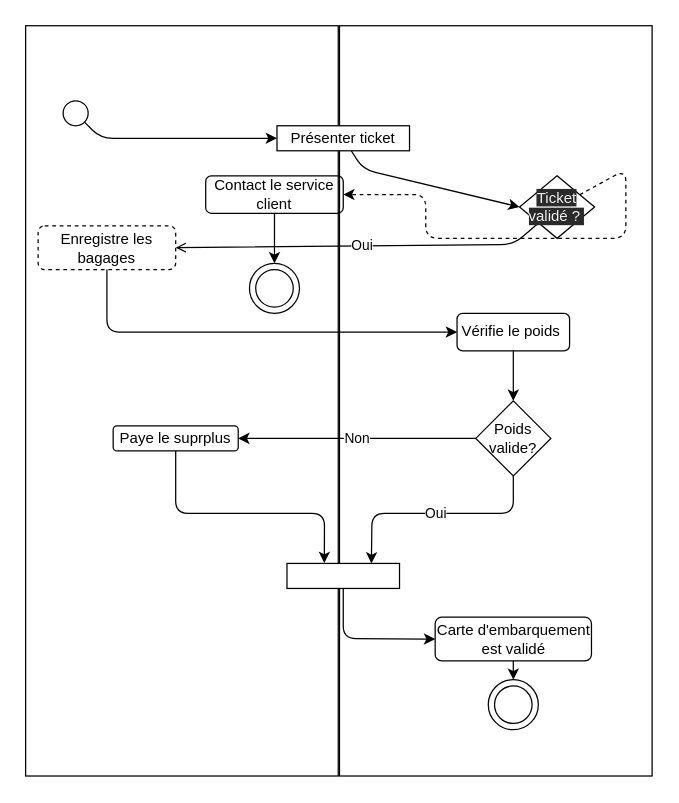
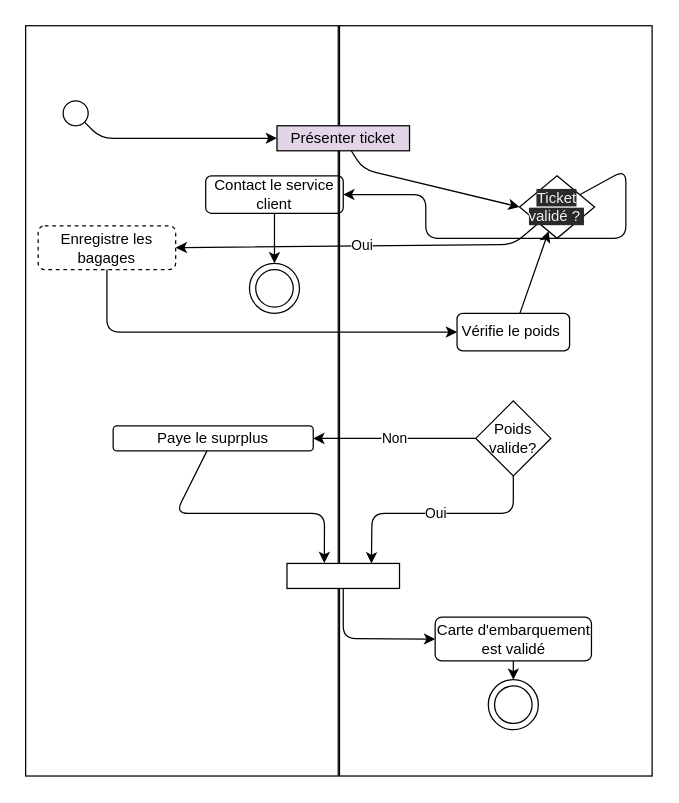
(343, 138) -> (343, 138)
(526, 238) -> (526, 238)
(183, 247) -> (185, 247)
(513, 372) -> (532, 277)
(176, 438) -> (213, 438)
